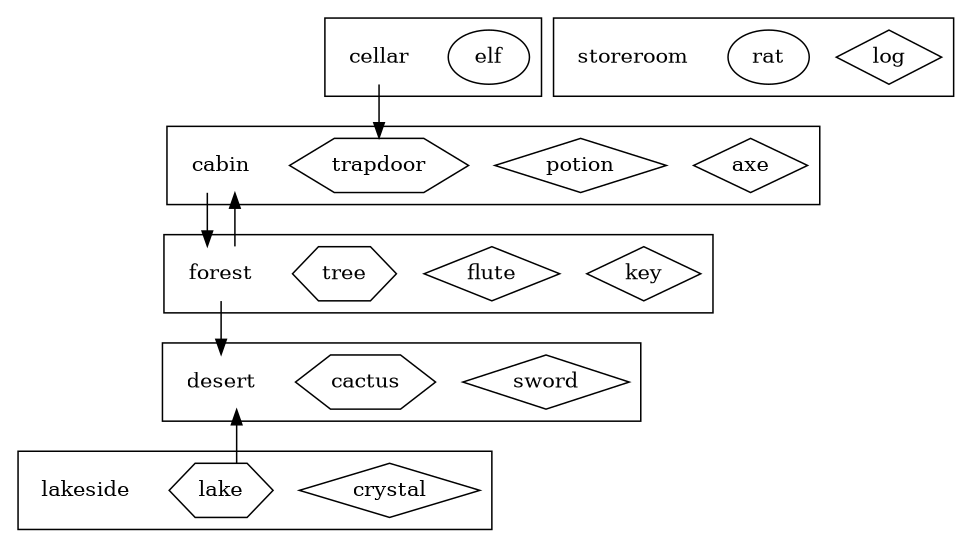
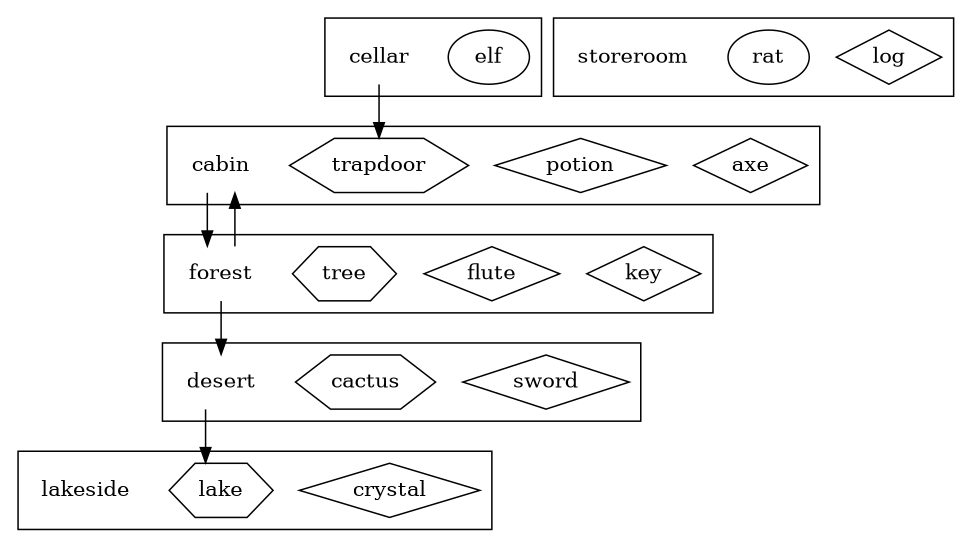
(237, 442) -> (206, 430)
